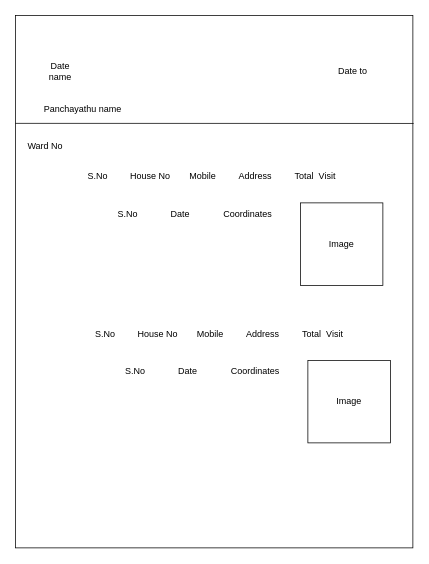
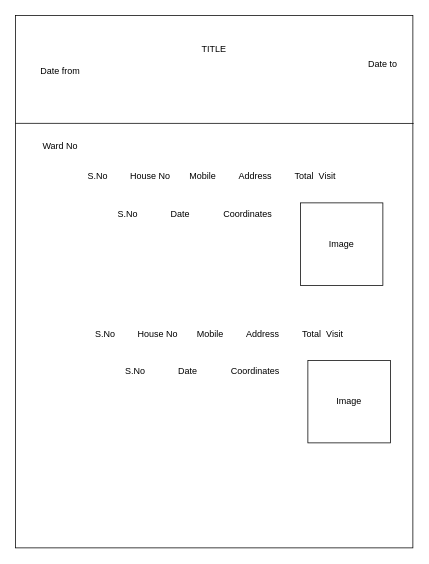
none -> (214, 49)
(60, 72) -> (60, 72)
(353, 72) -> (383, 64)
(83, 109) -> none
(45, 147) -> (60, 147)
